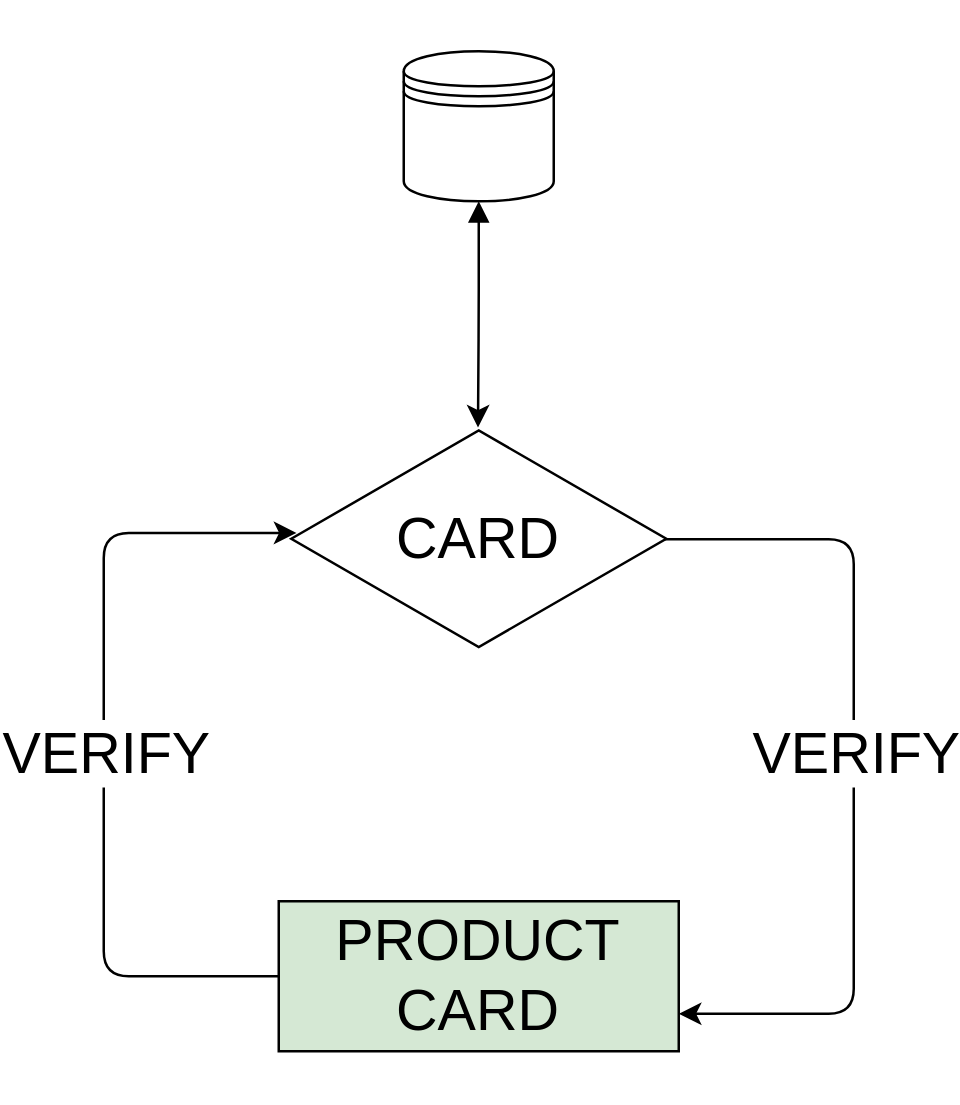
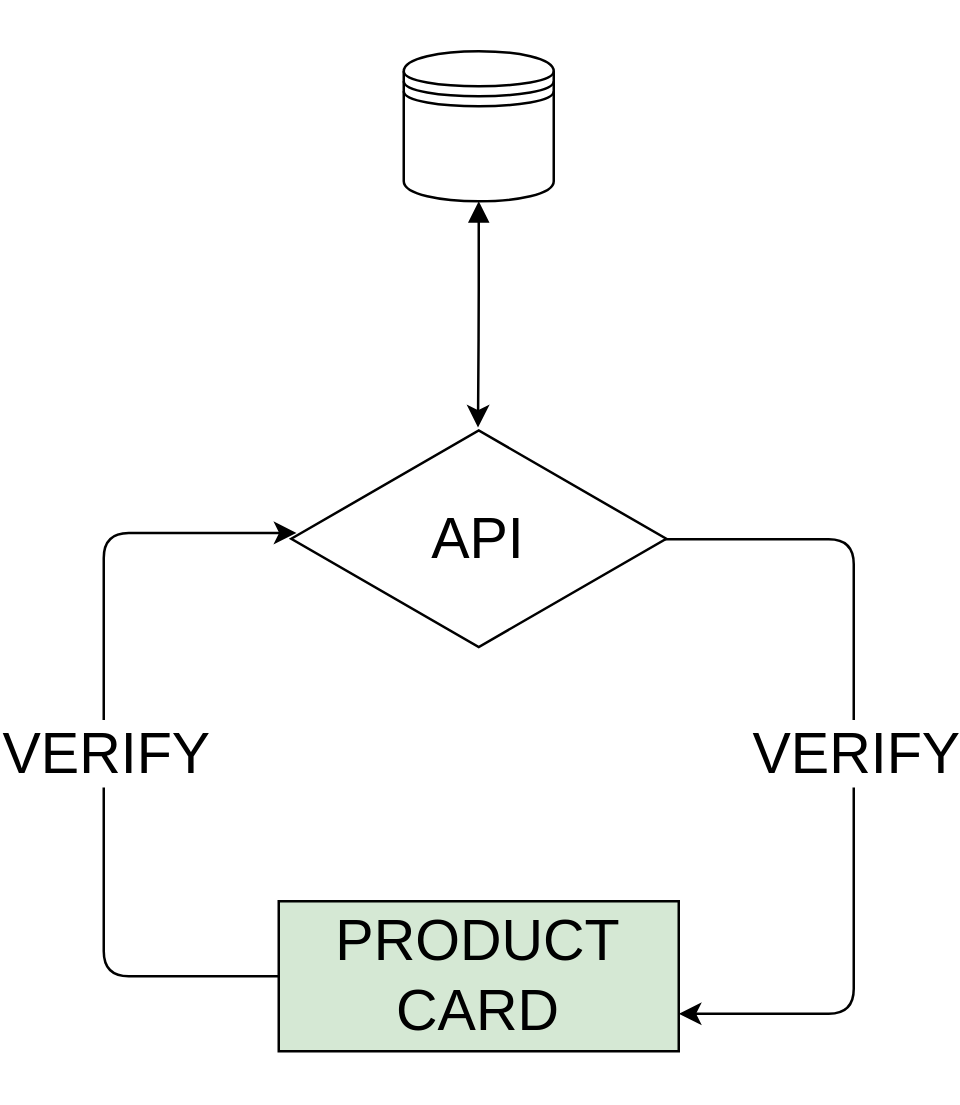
(479, 539) -> (479, 539)
